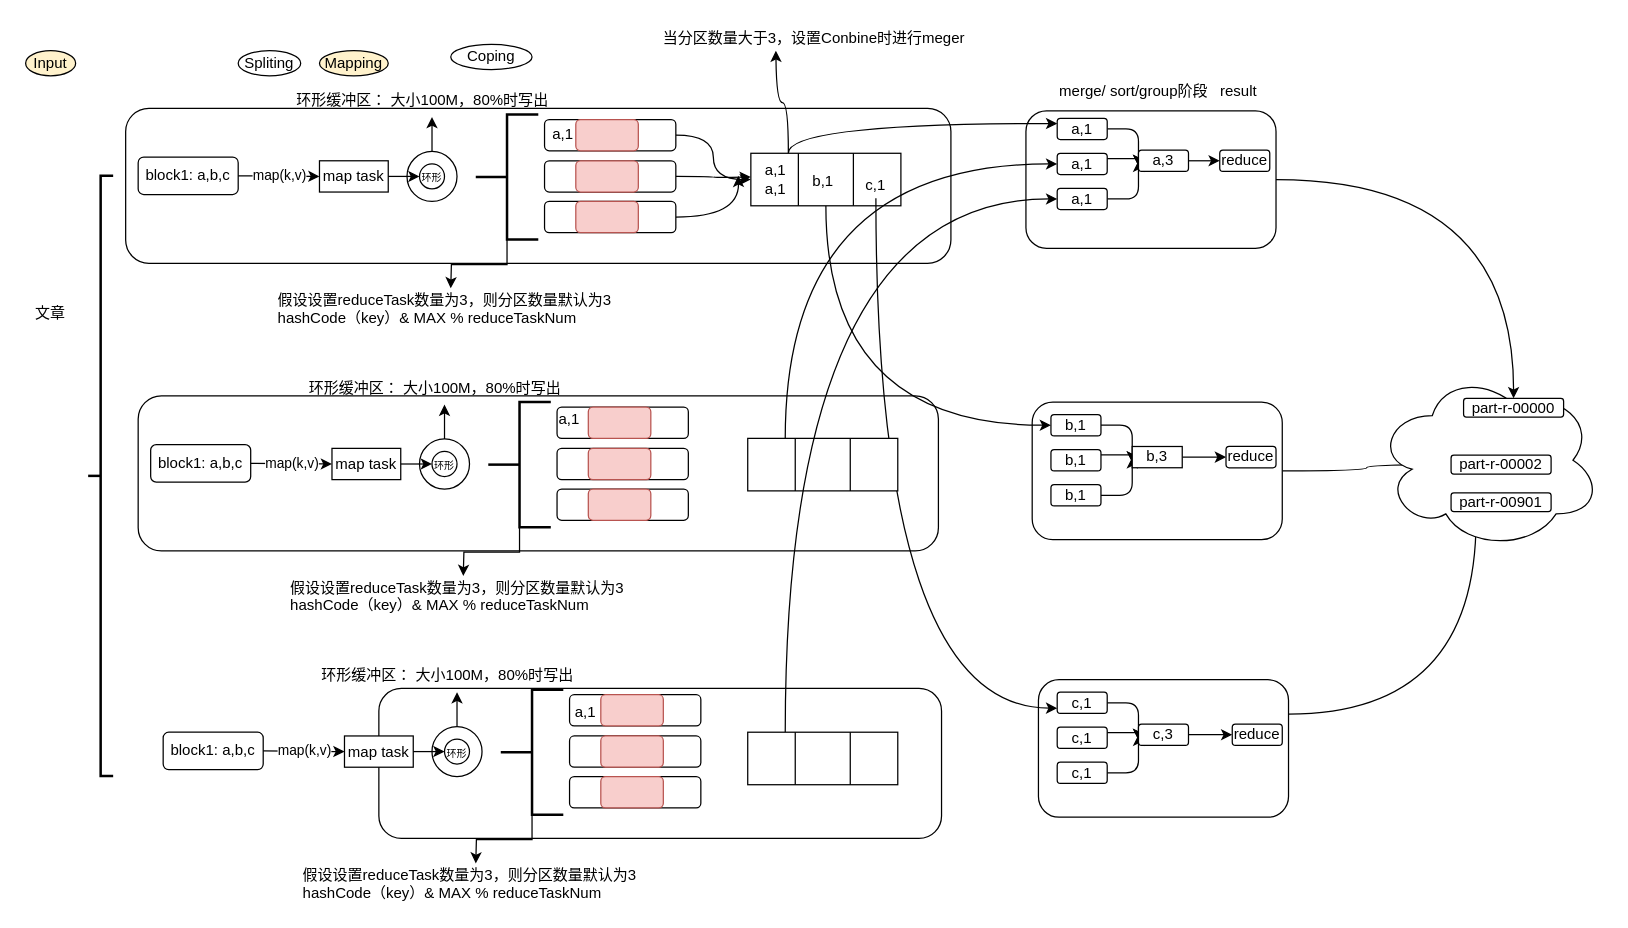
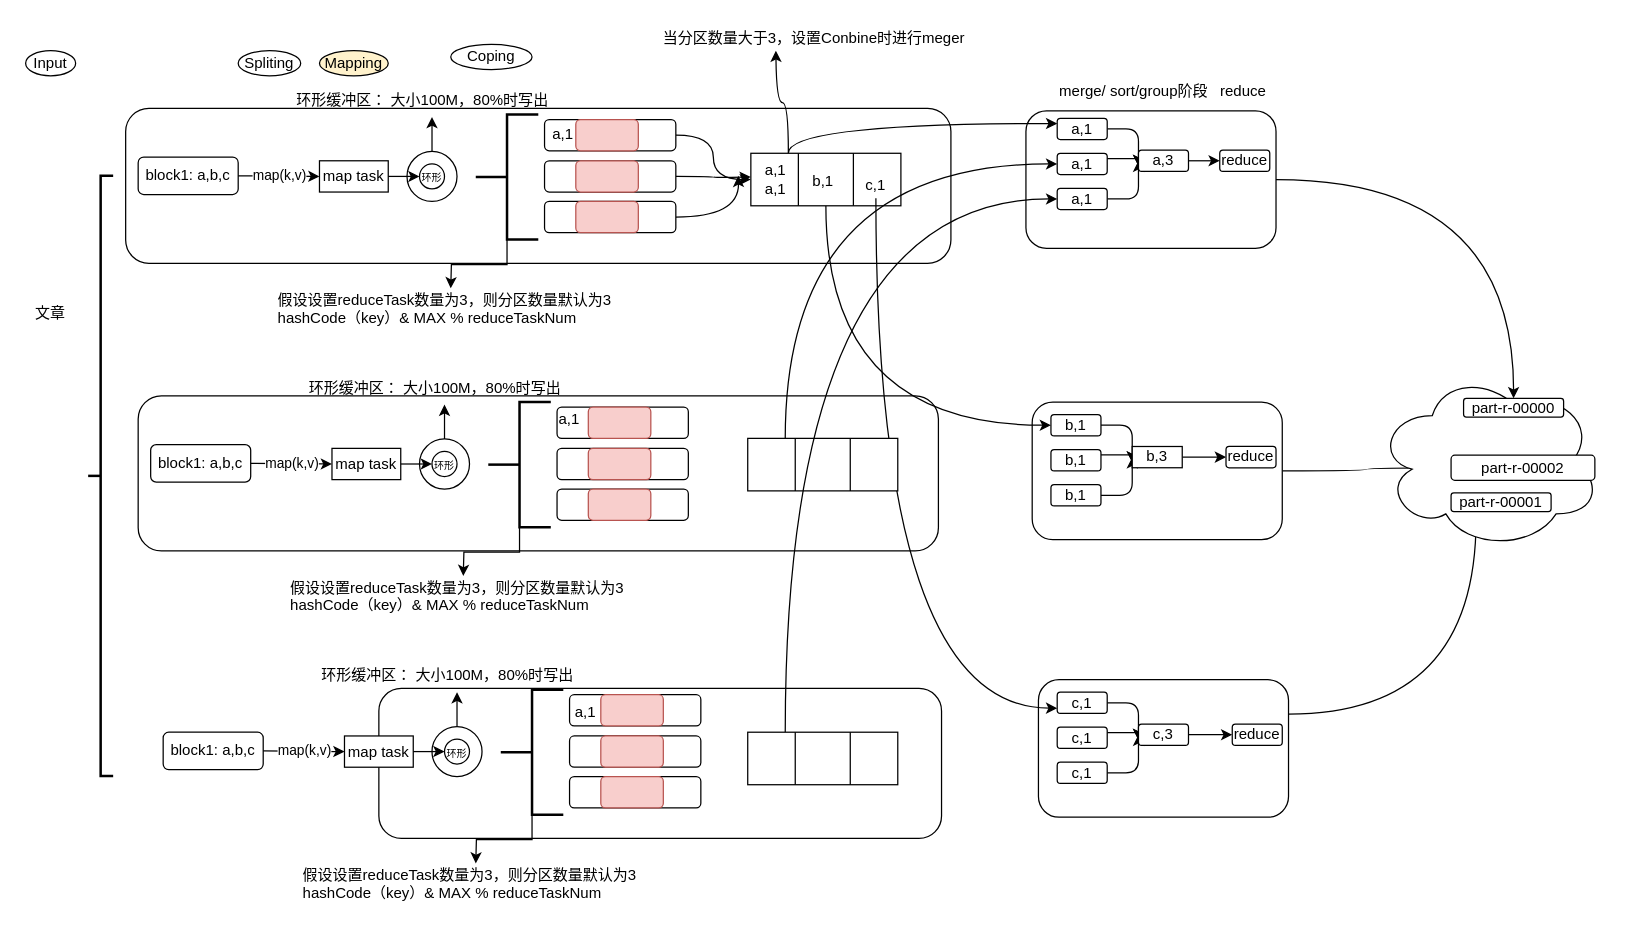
(51, 63) -> (51, 63)
(1178, 92) -> (1180, 92)
(1501, 464) -> (1523, 468)
(1501, 502) -> (1501, 502)
